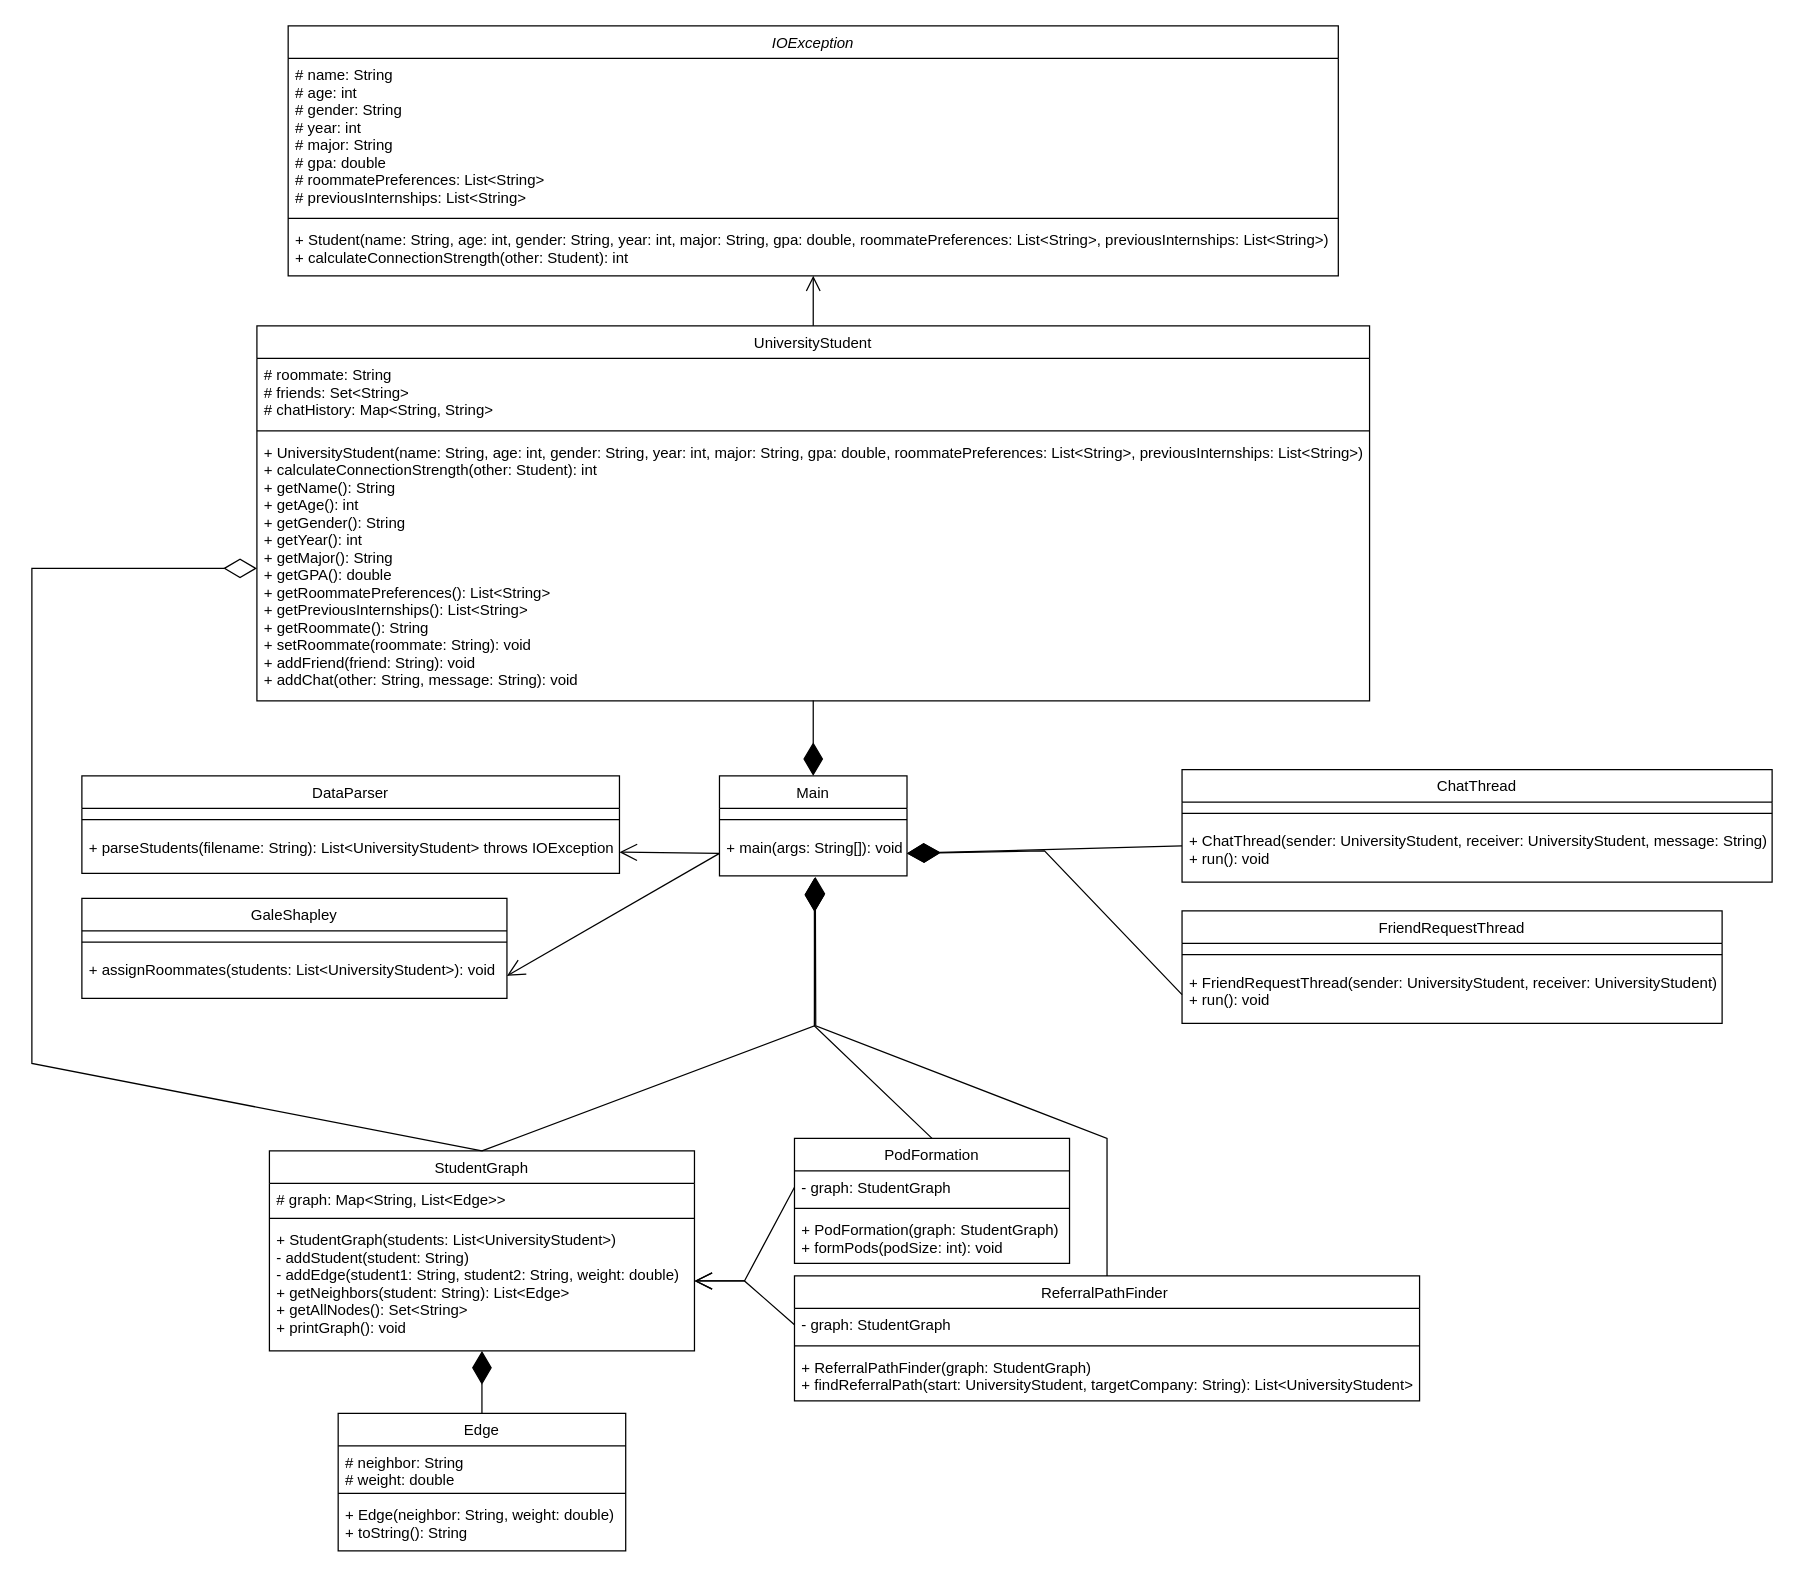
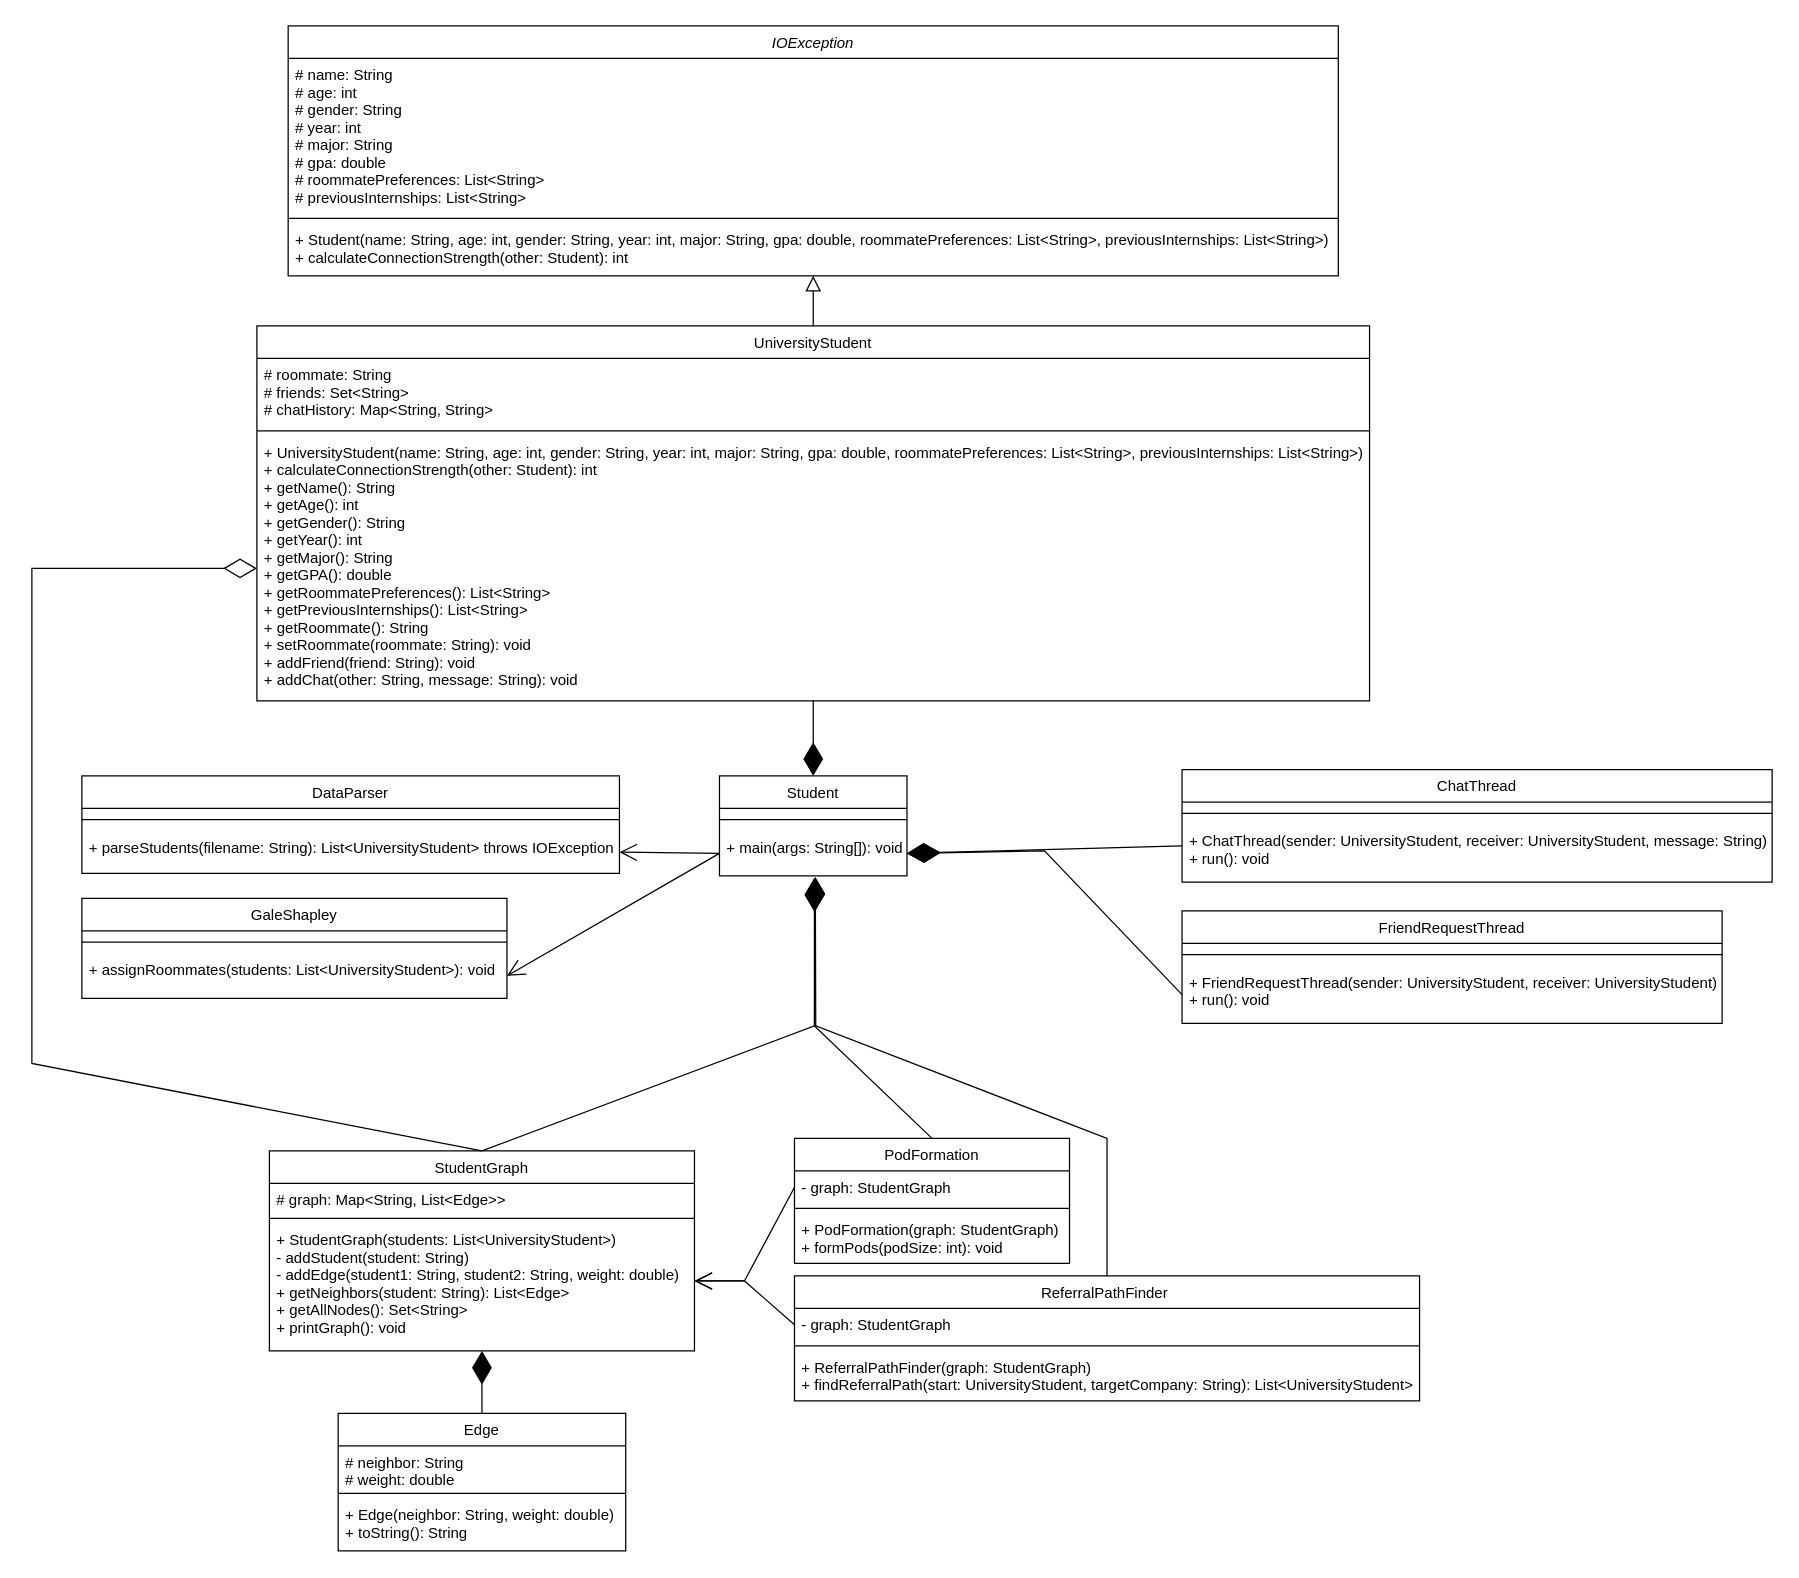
(813, 285) -> (813, 292)
(813, 793) -> (813, 793)
